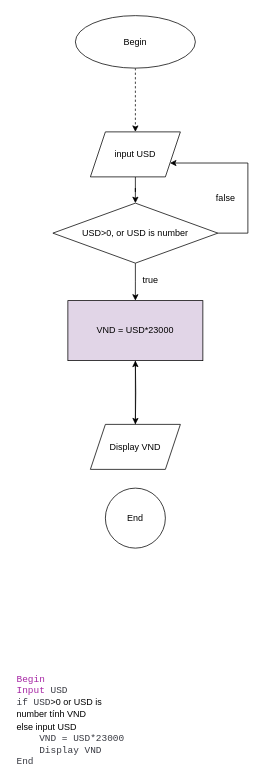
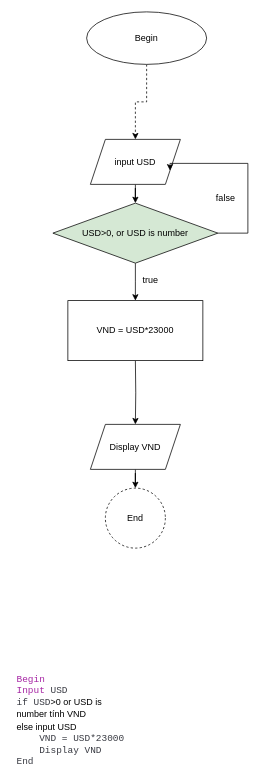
(135, 42) -> (147, 38)
(135, 154) -> (135, 162)
(135, 233) -> (135, 233)
(135, 330) -> (135, 330)
(135, 422) -> (135, 481)
(135, 518) -> (135, 518)
